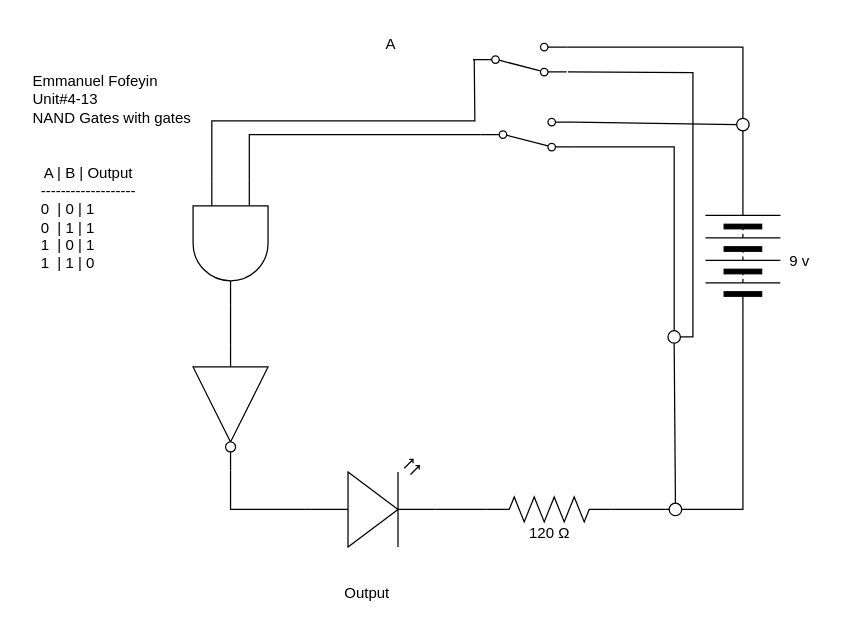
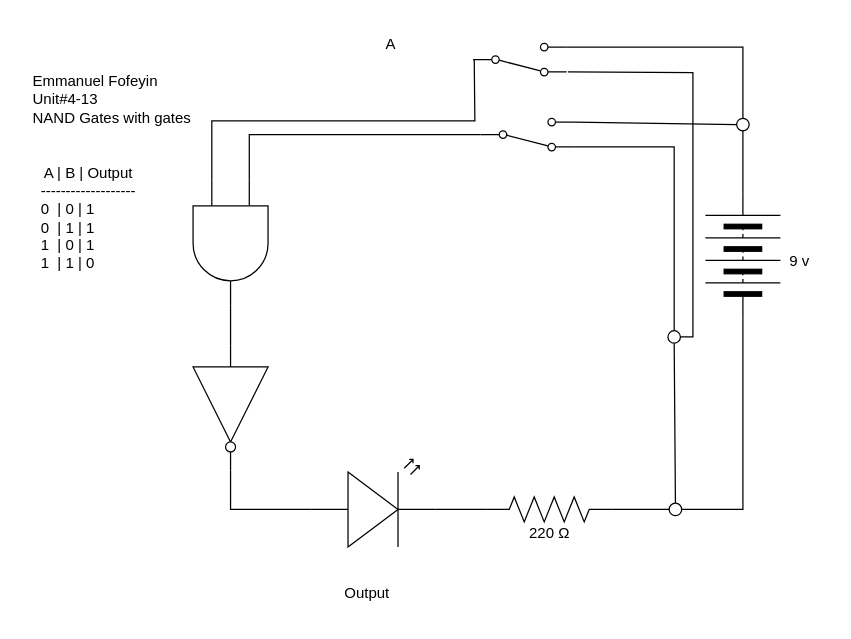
(550, 533) -> (550, 533)
